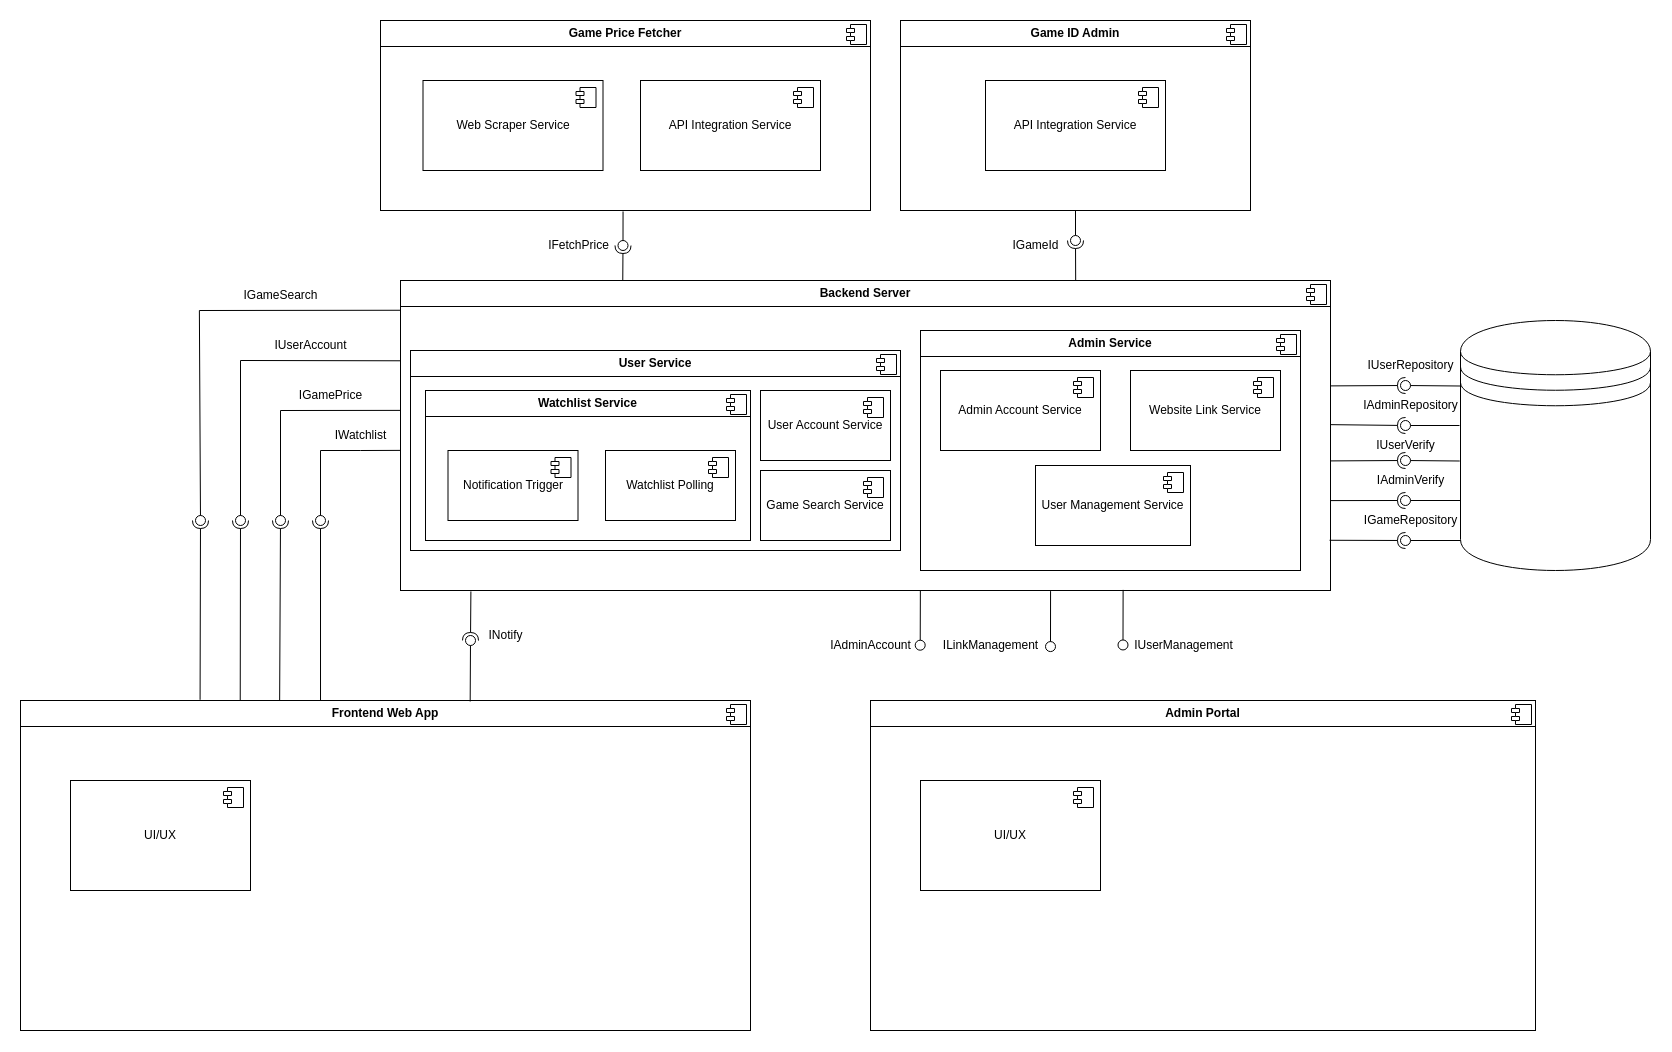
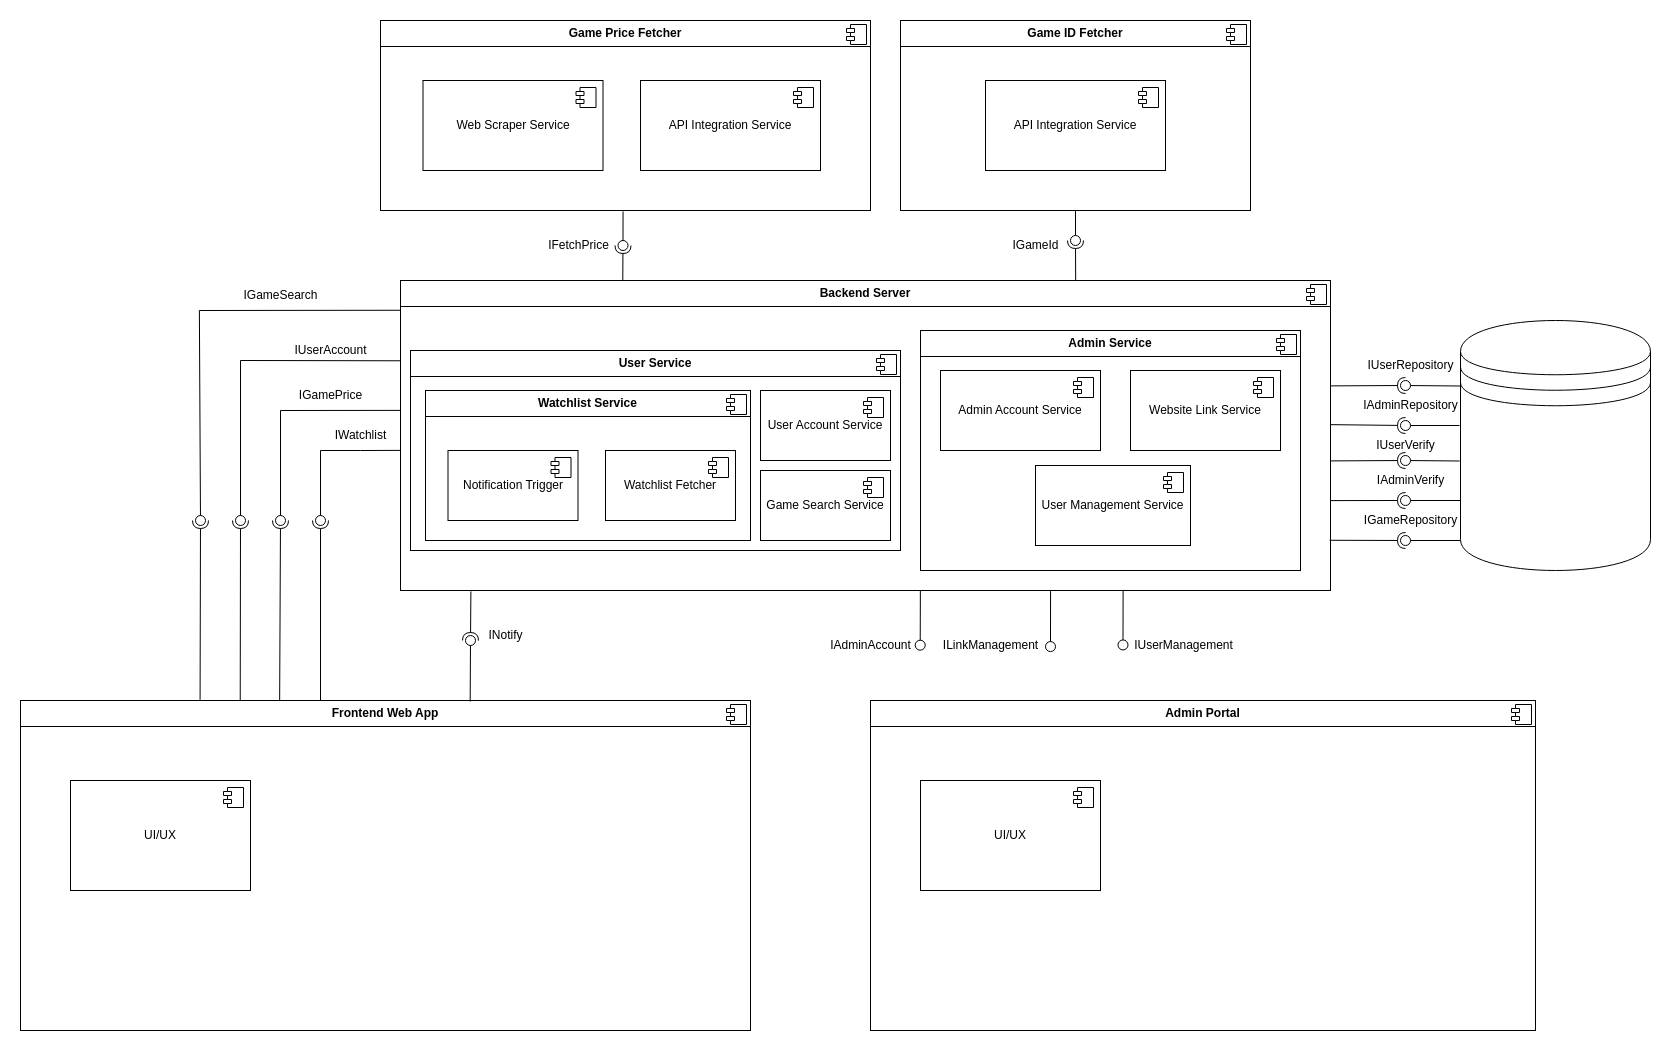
(940, 21) -> (948, 21)
(311, 346) -> (331, 351)
(671, 486) -> (671, 486)
